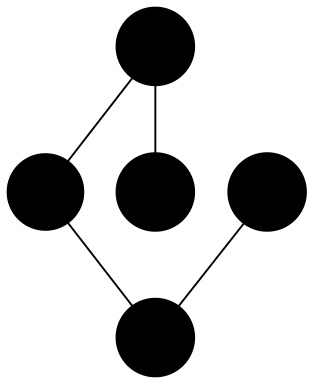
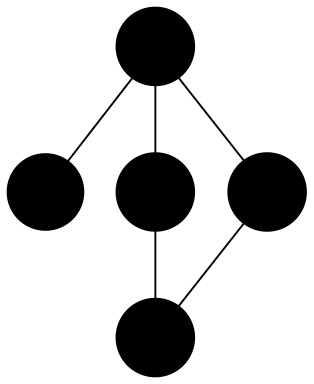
none -> (211, 119)
(100, 264) -> (155, 265)
